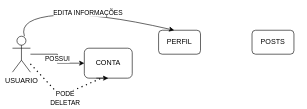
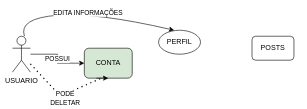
(180, 42) -> (180, 42)
(273, 42) -> (273, 48)
(108, 63) -> (108, 63)
